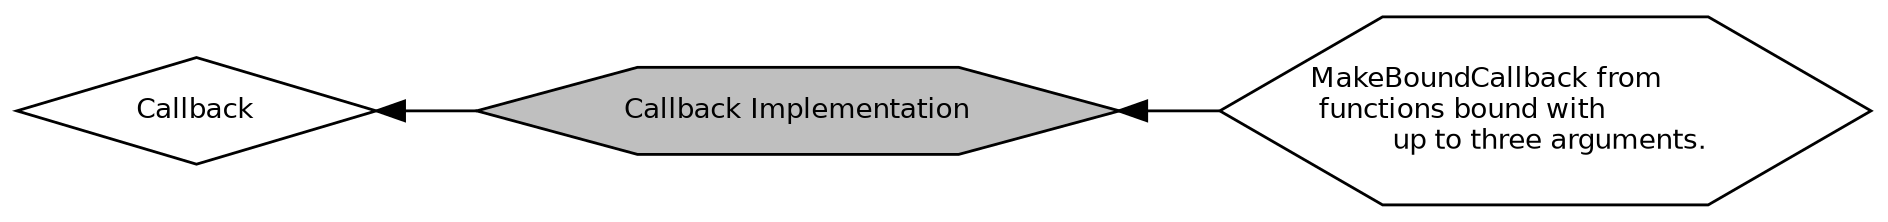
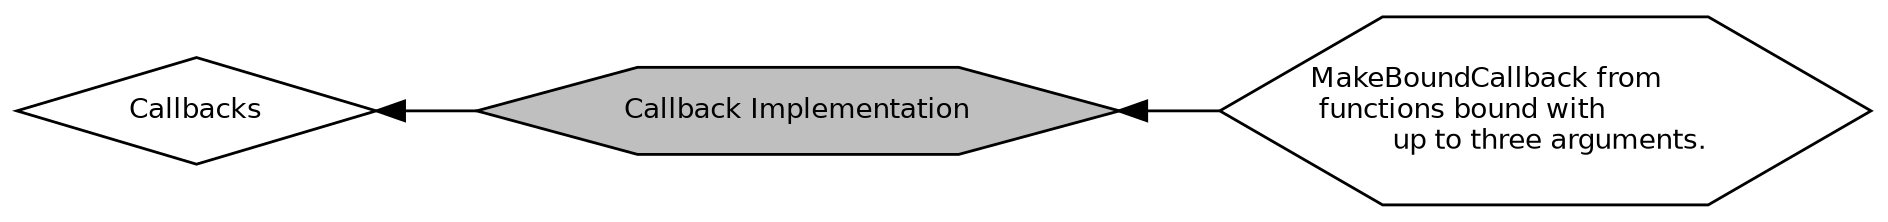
(196, 111) -> (196, 111)
